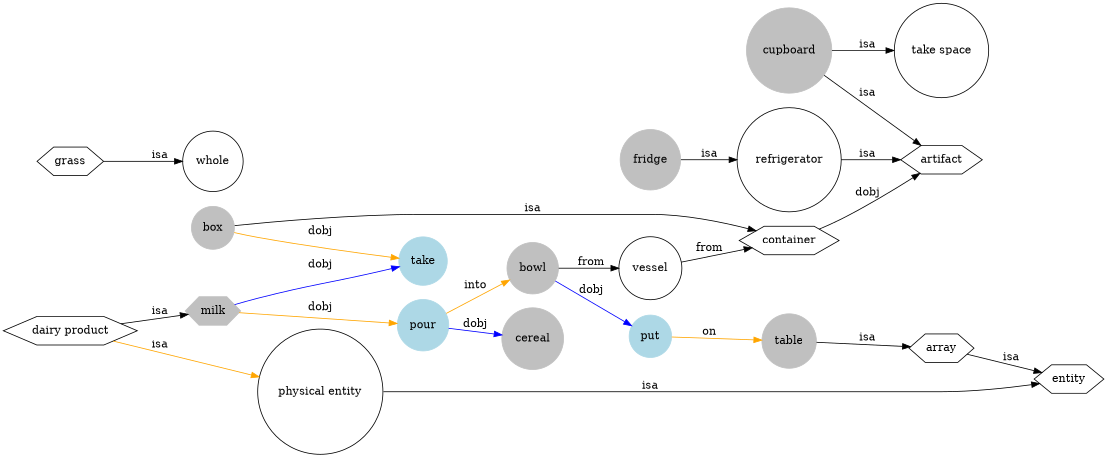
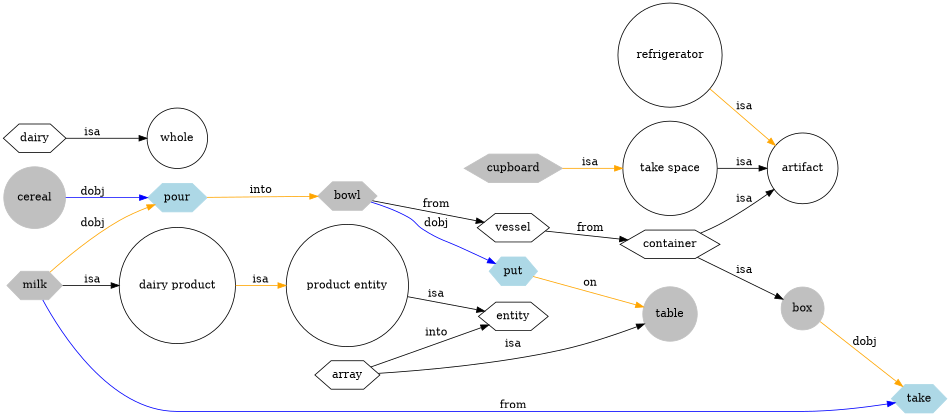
(789, 51) -> (513, 168)
(859, 51) -> (589, 168)
(869, 108) -> (738, 168)
(650, 160) -> none
(867, 160) -> (739, 114)
(942, 160) -> (803, 168)
(70, 161) -> (35, 138)
(868, 193) -> (745, 199)
(492, 214) -> (737, 276)
(423, 261) -> (919, 399)
(320, 265) -> (513, 405)
(533, 268) -> (347, 196)
(650, 268) -> (513, 228)
(151, 320) -> (87, 286)
(423, 325) -> (177, 198)
(70, 331) -> (177, 286)
(471, 331) -> (103, 198)
(650, 336) -> (513, 271)
(859, 344) -> (509, 360)
(1011, 357) -> (436, 333)
(320, 392) -> (347, 286)
